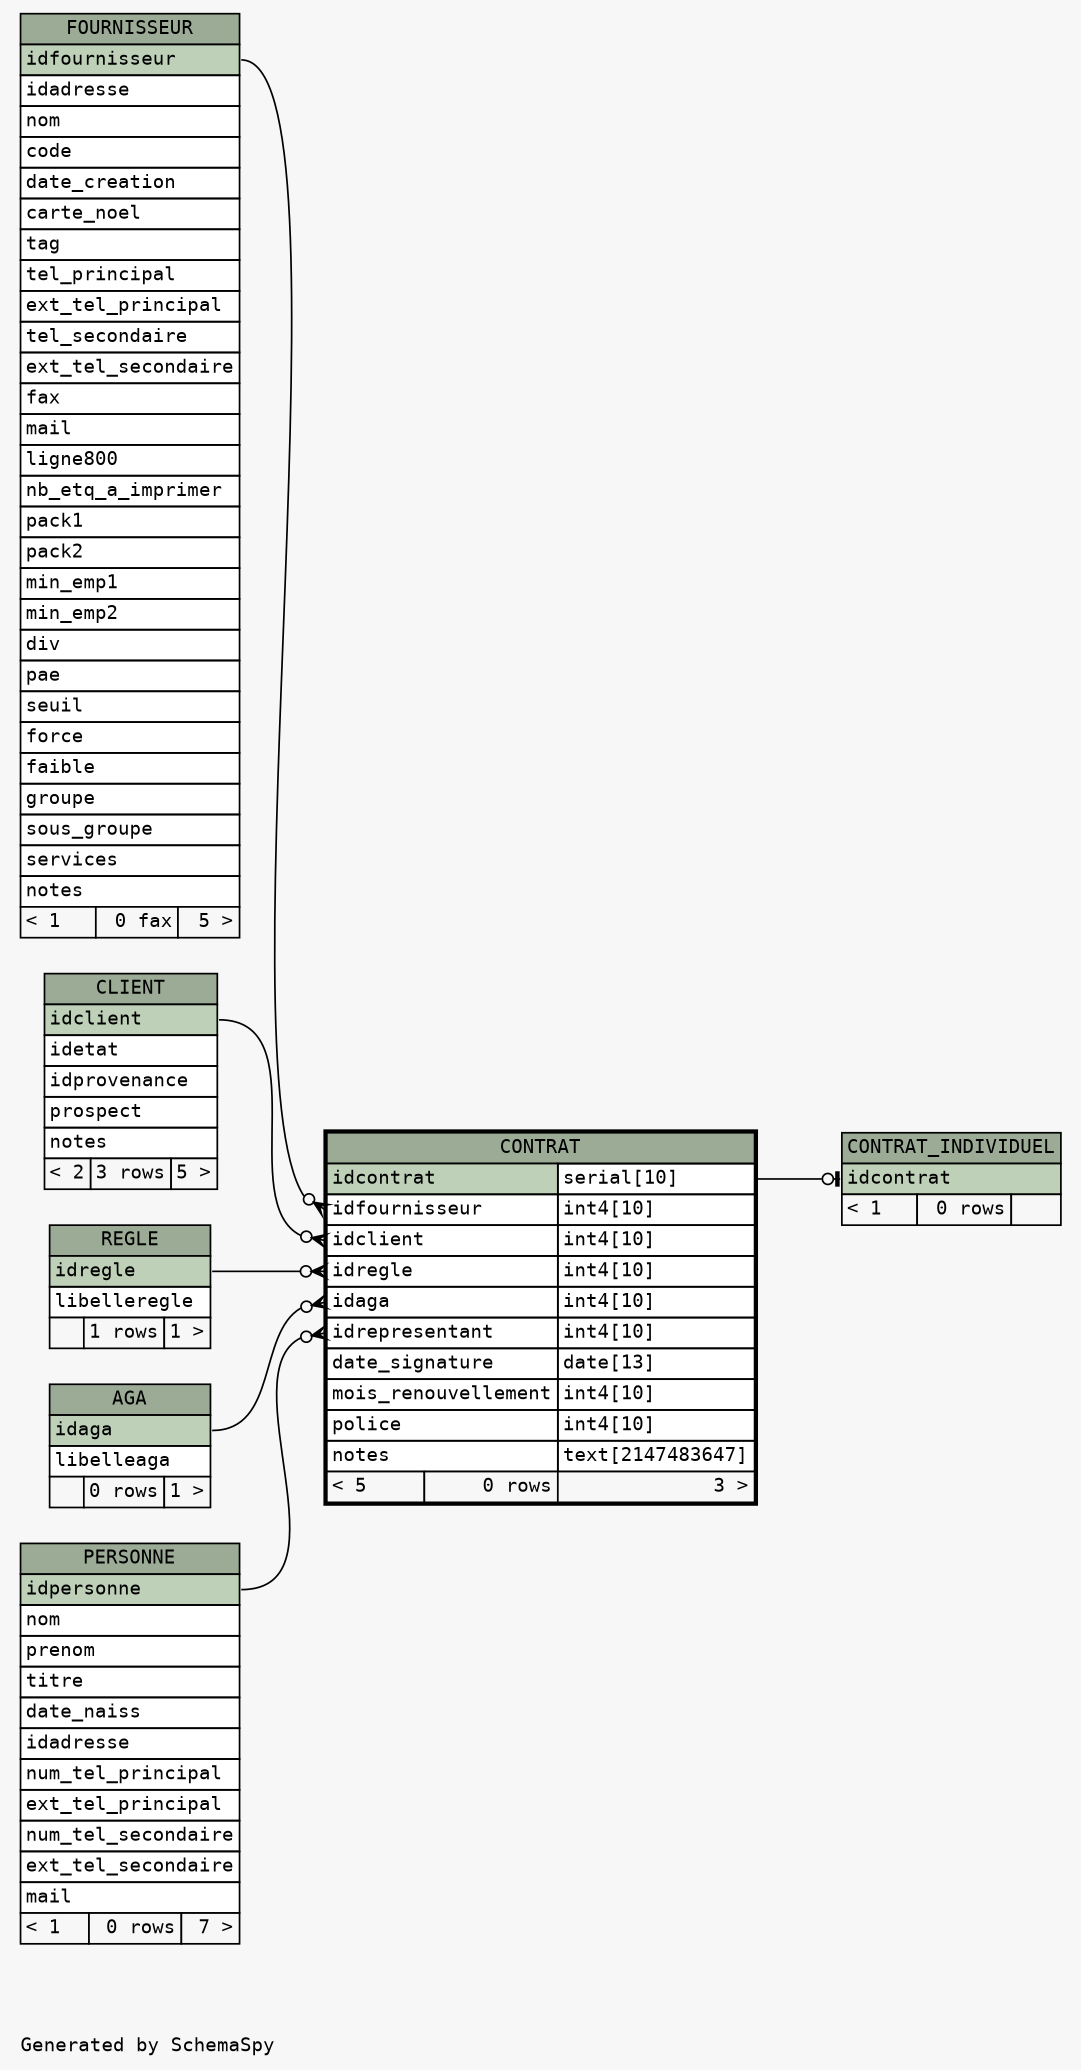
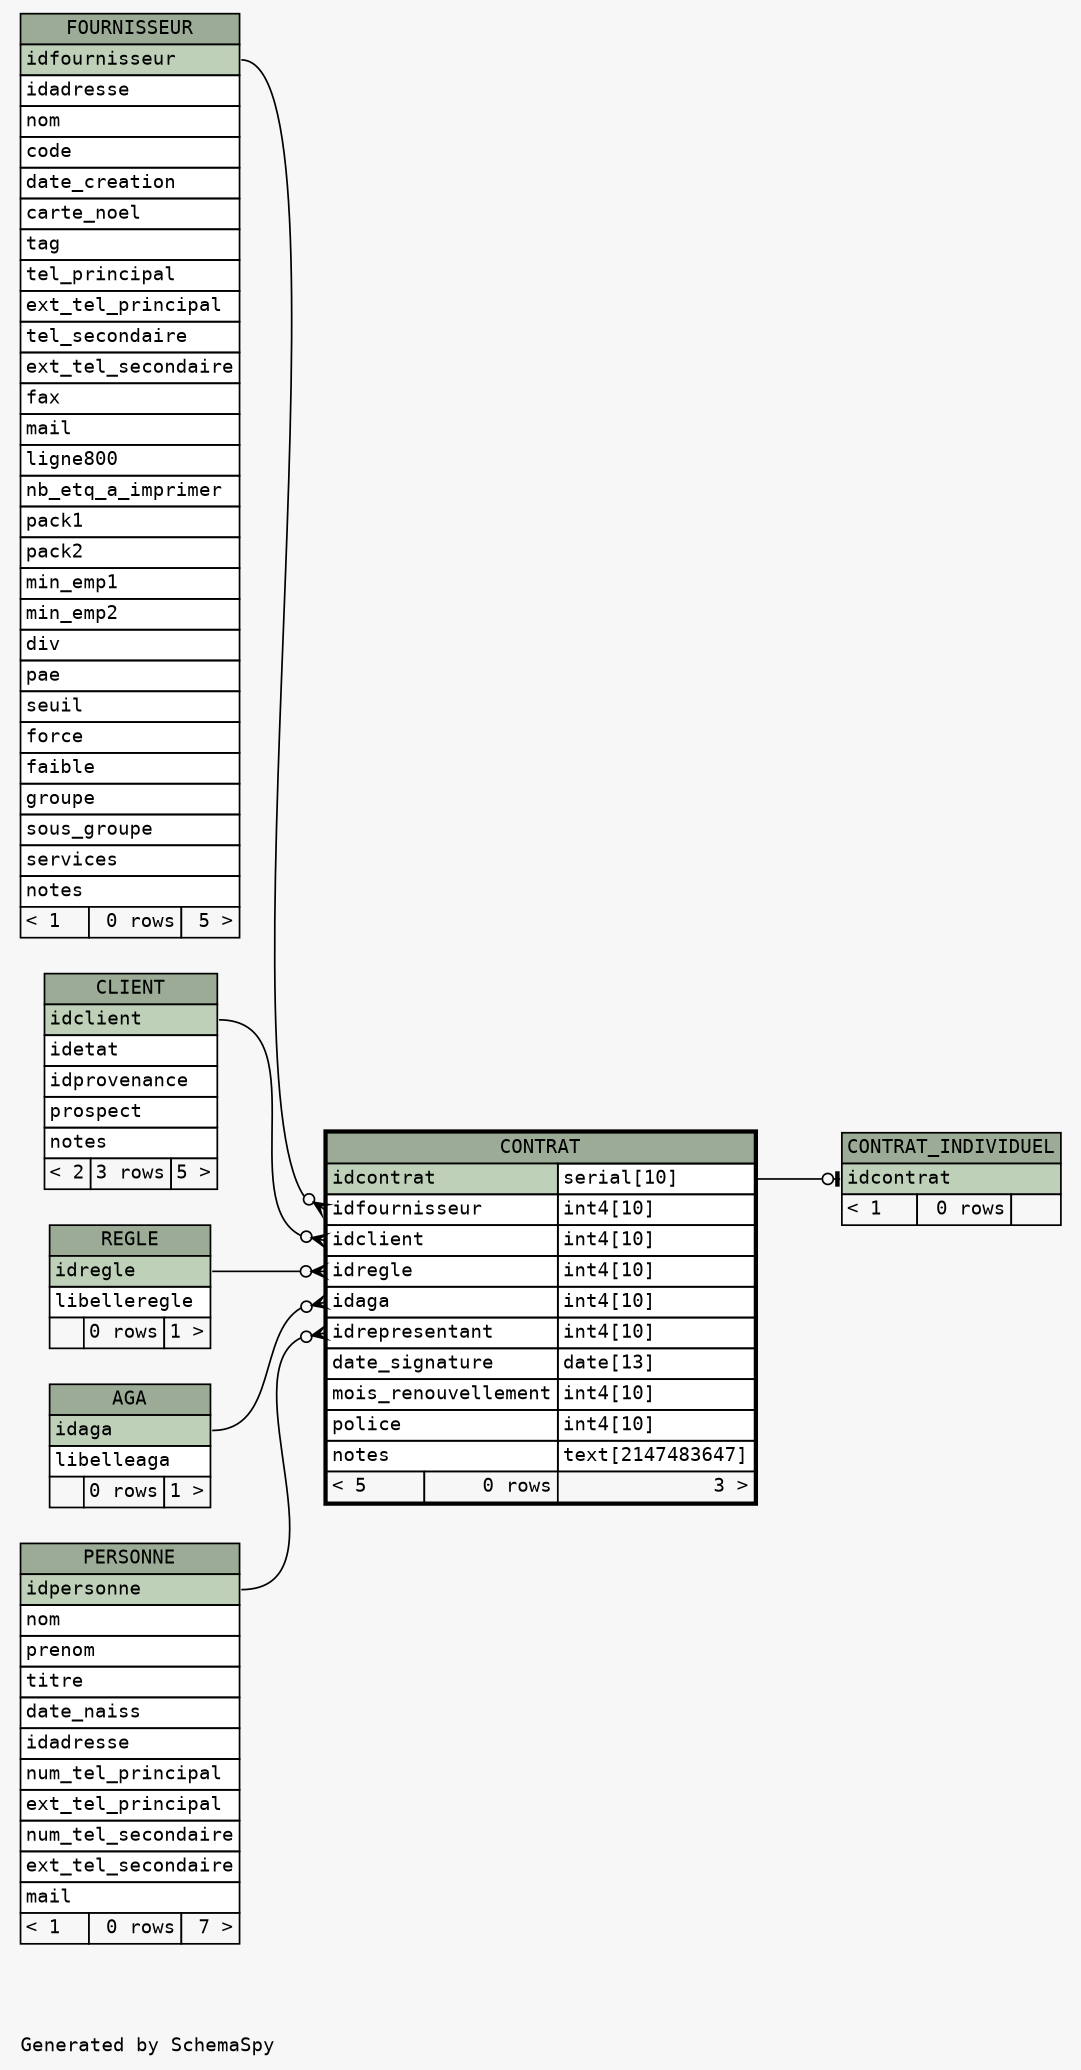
(144, 921) -> (141, 921)
(124, 1332) -> (124, 1332)
